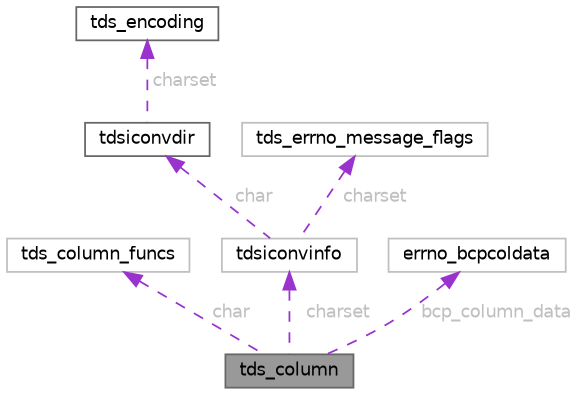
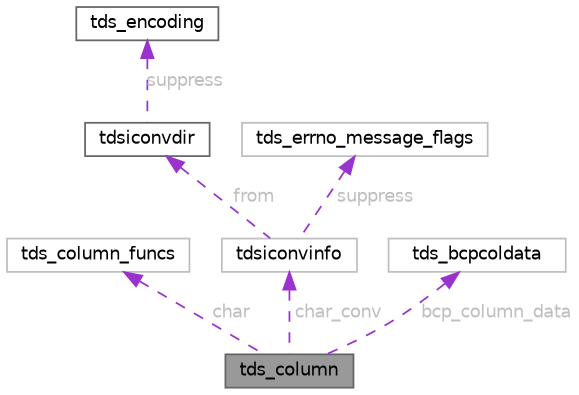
(182, 82) -> (182, 82)
(252, 197) -> (252, 197)
(373, 197) -> (373, 197)
(477, 255) -> (477, 255)
(336, 313) -> (336, 313)
